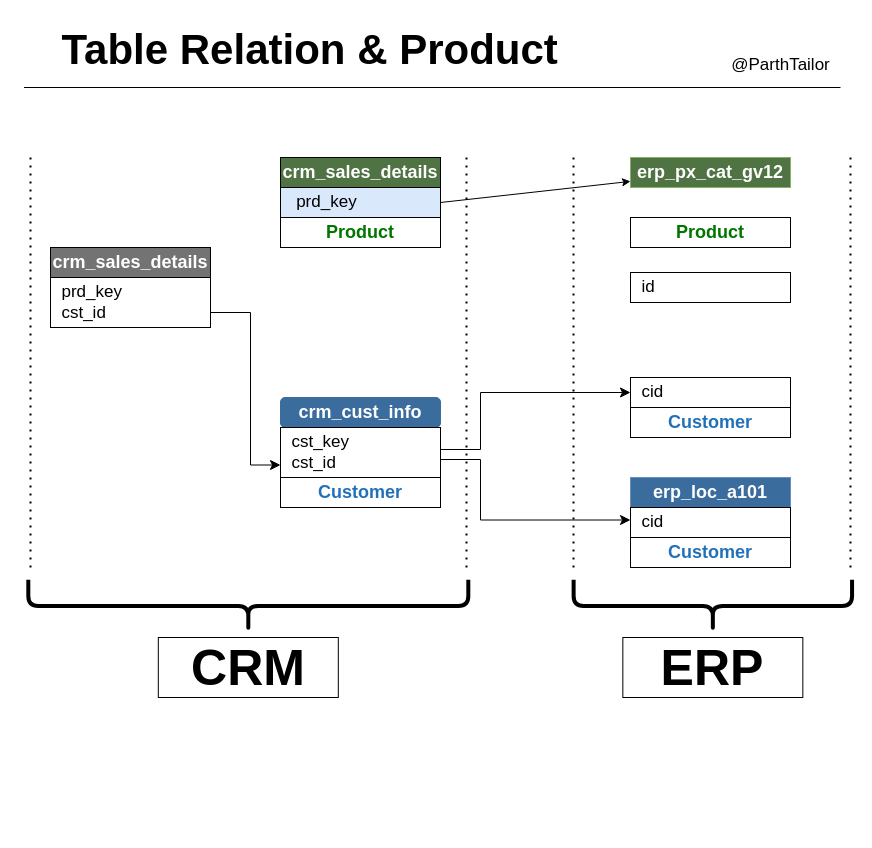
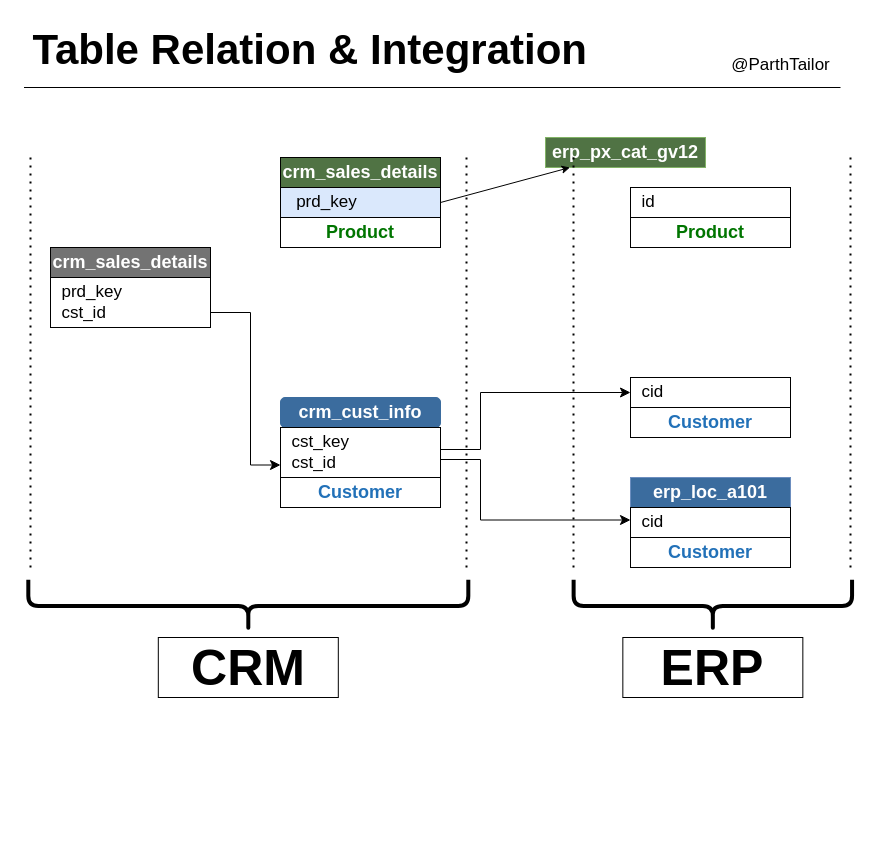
(316, 51) -> (316, 51)
(711, 173) -> (626, 153)
(711, 288) -> (711, 203)
